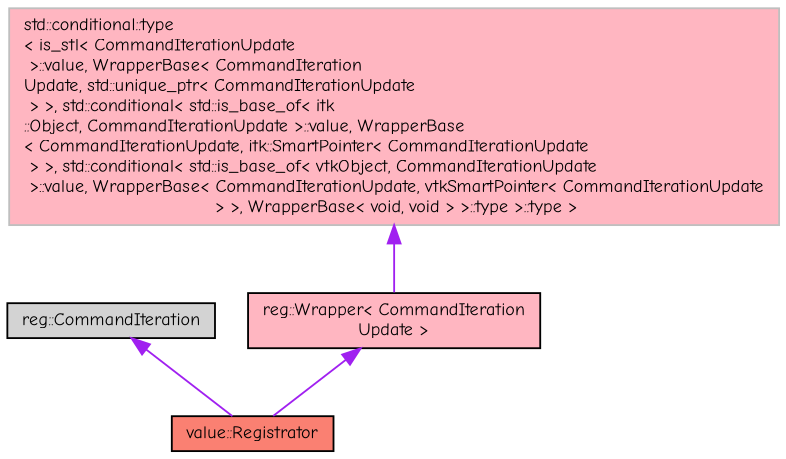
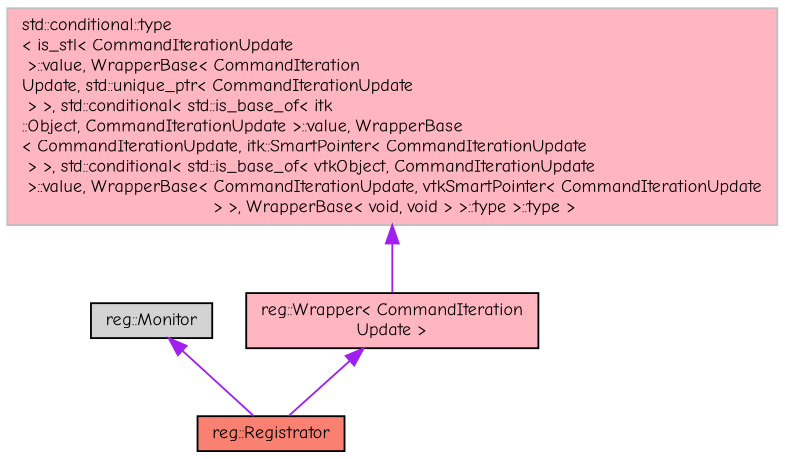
(111, 321) -> (152, 321)
(253, 434) -> (271, 434)
